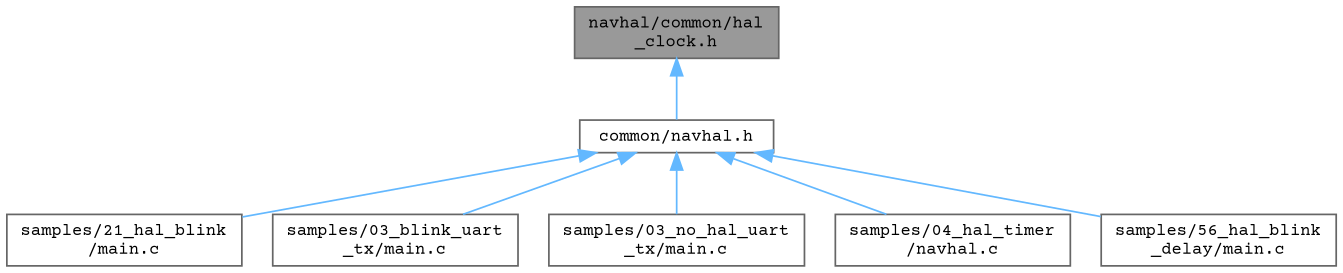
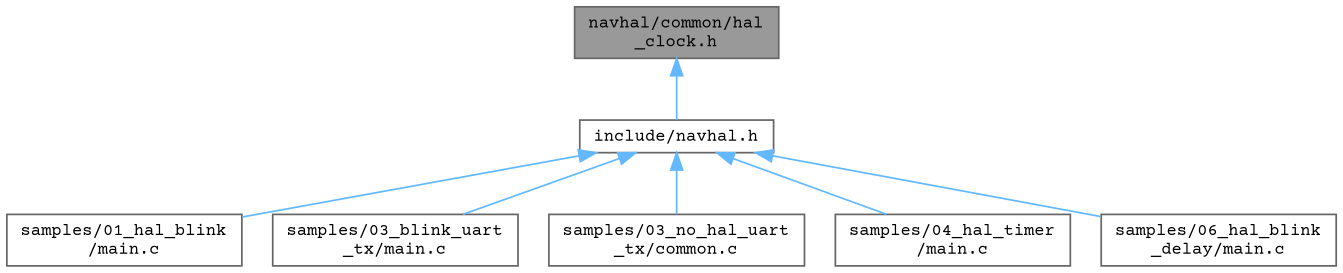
(677, 136) -> (677, 136)
(124, 240) -> (124, 240)
(677, 240) -> (677, 240)
(953, 240) -> (953, 240)
(1219, 240) -> (1219, 240)
